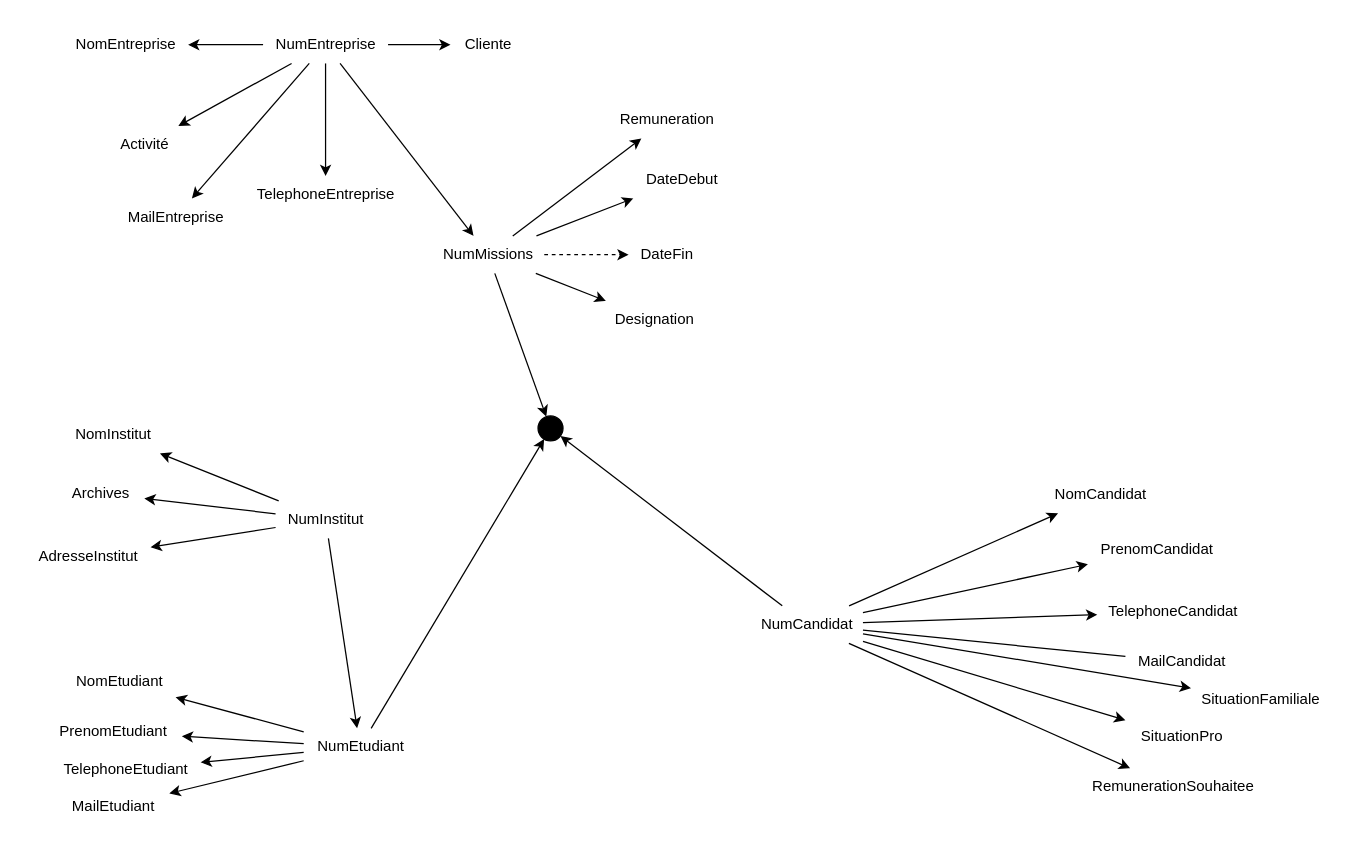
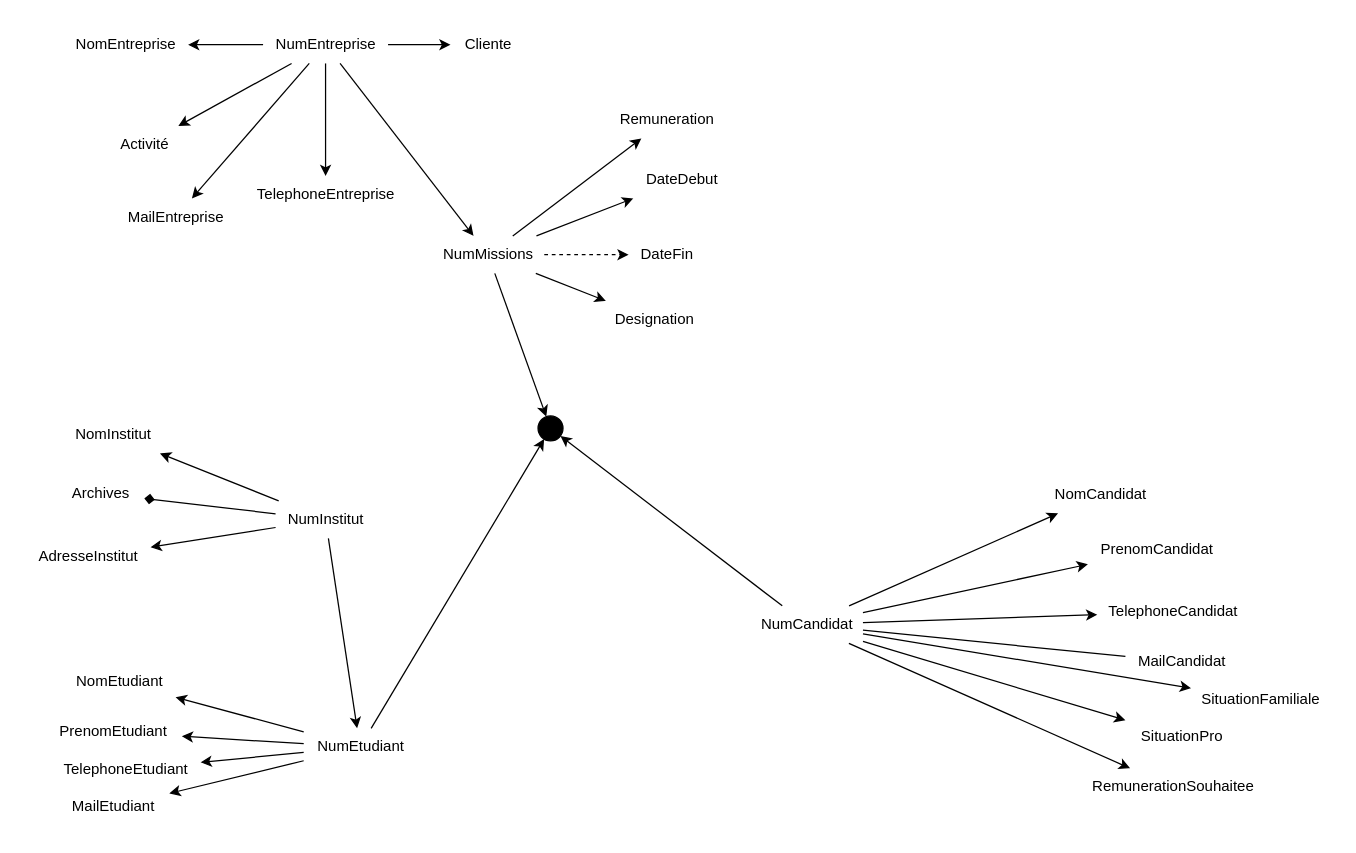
(154, 499) -> (155, 499)
